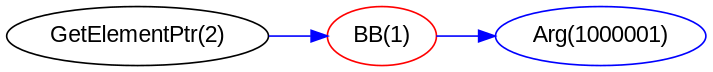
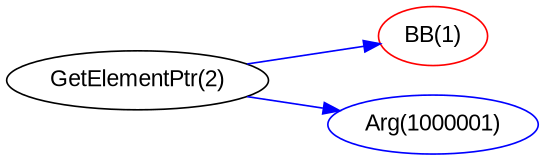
(457, 36) -> (285, 102)
